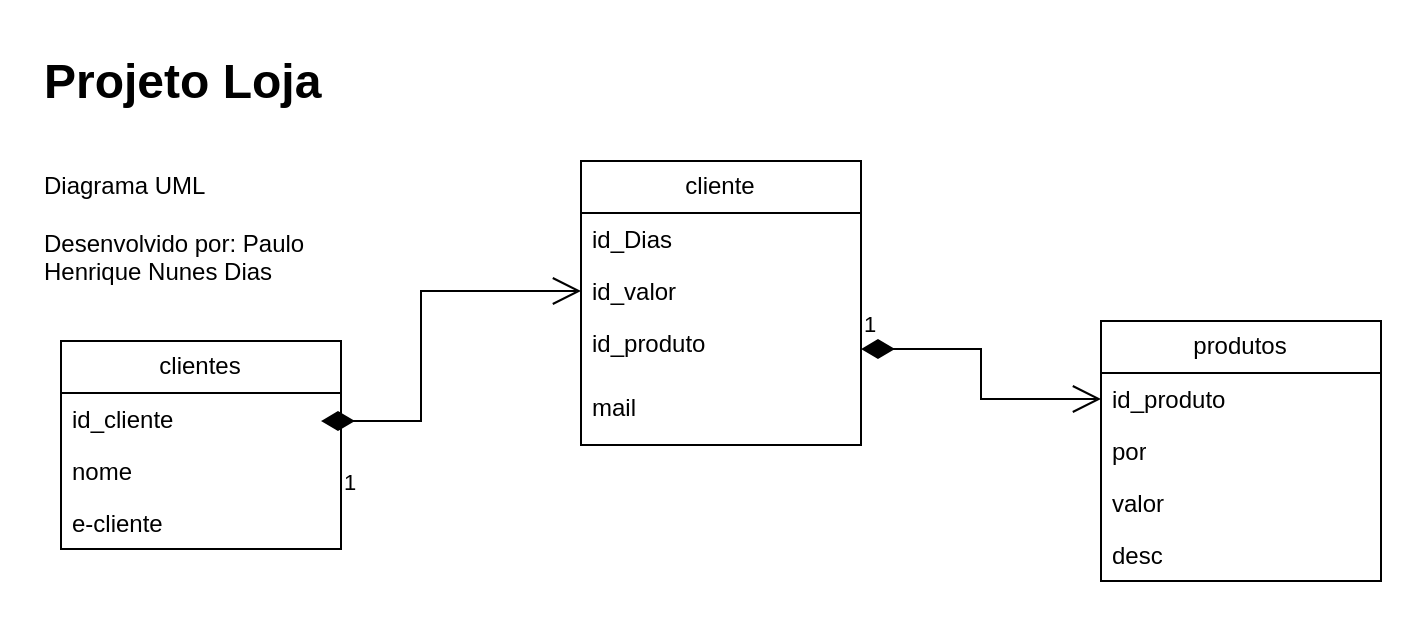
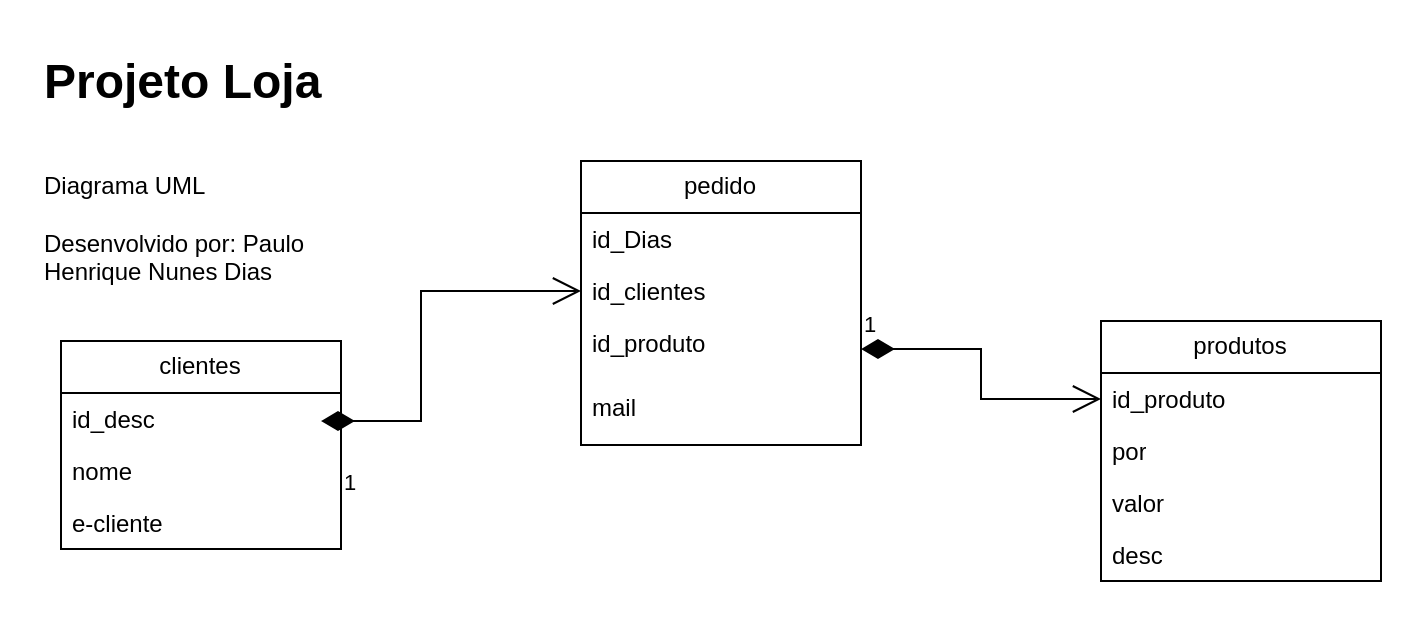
(721, 187) -> (721, 187)
(641, 293) -> (658, 293)
(131, 421) -> (117, 421)
